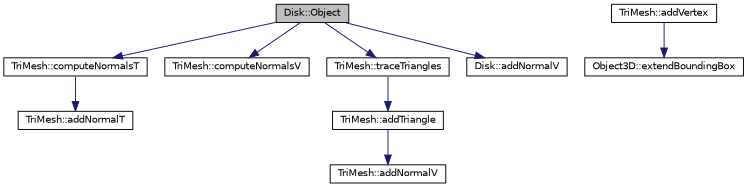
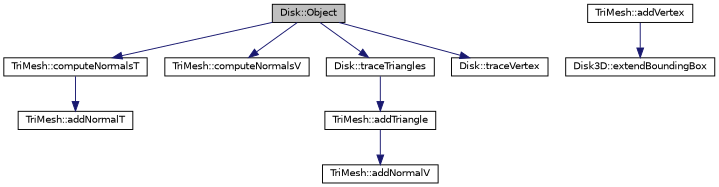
(388, 67) -> (380, 67)
(517, 67) -> (500, 67)
(664, 67) -> (640, 67)
